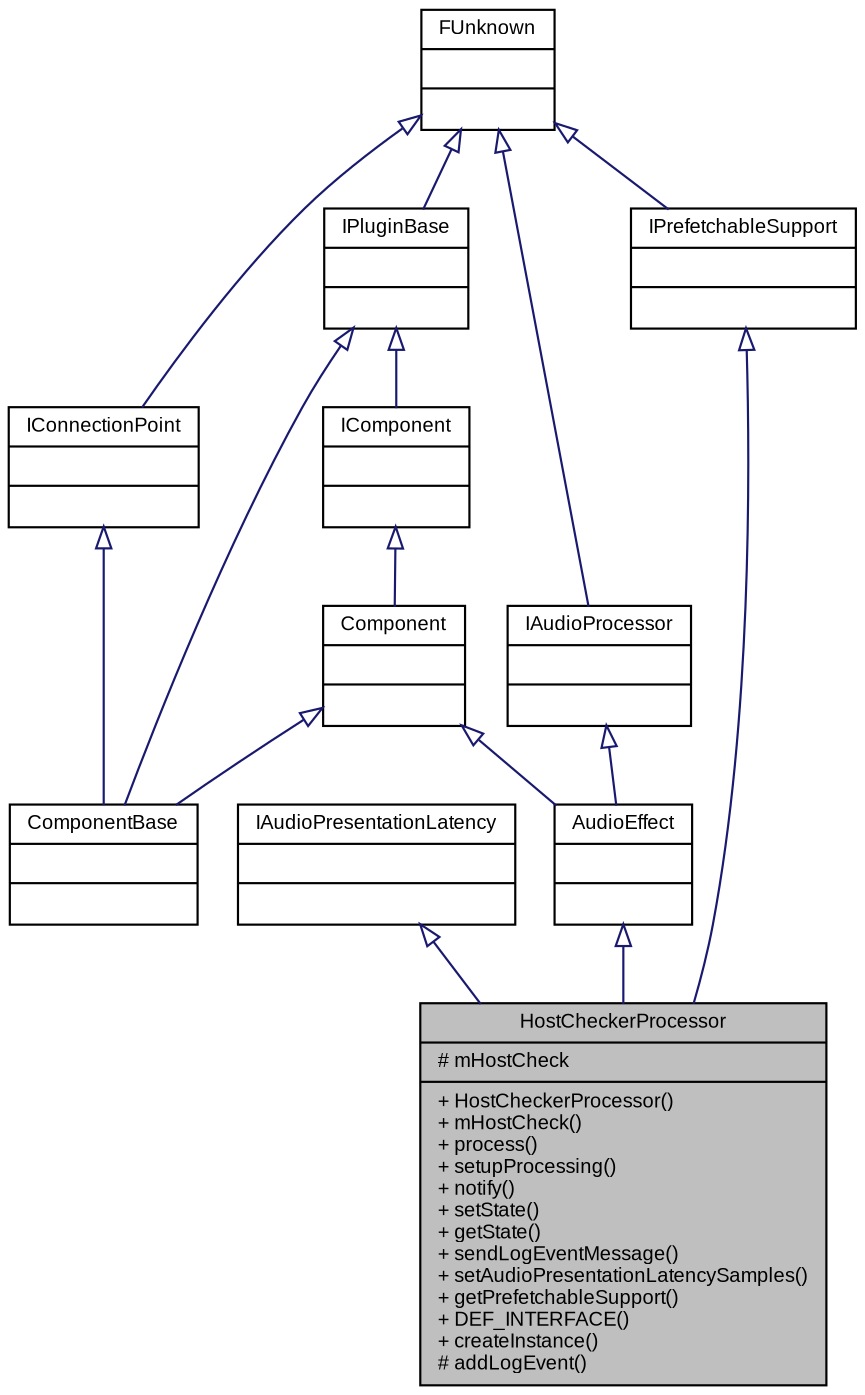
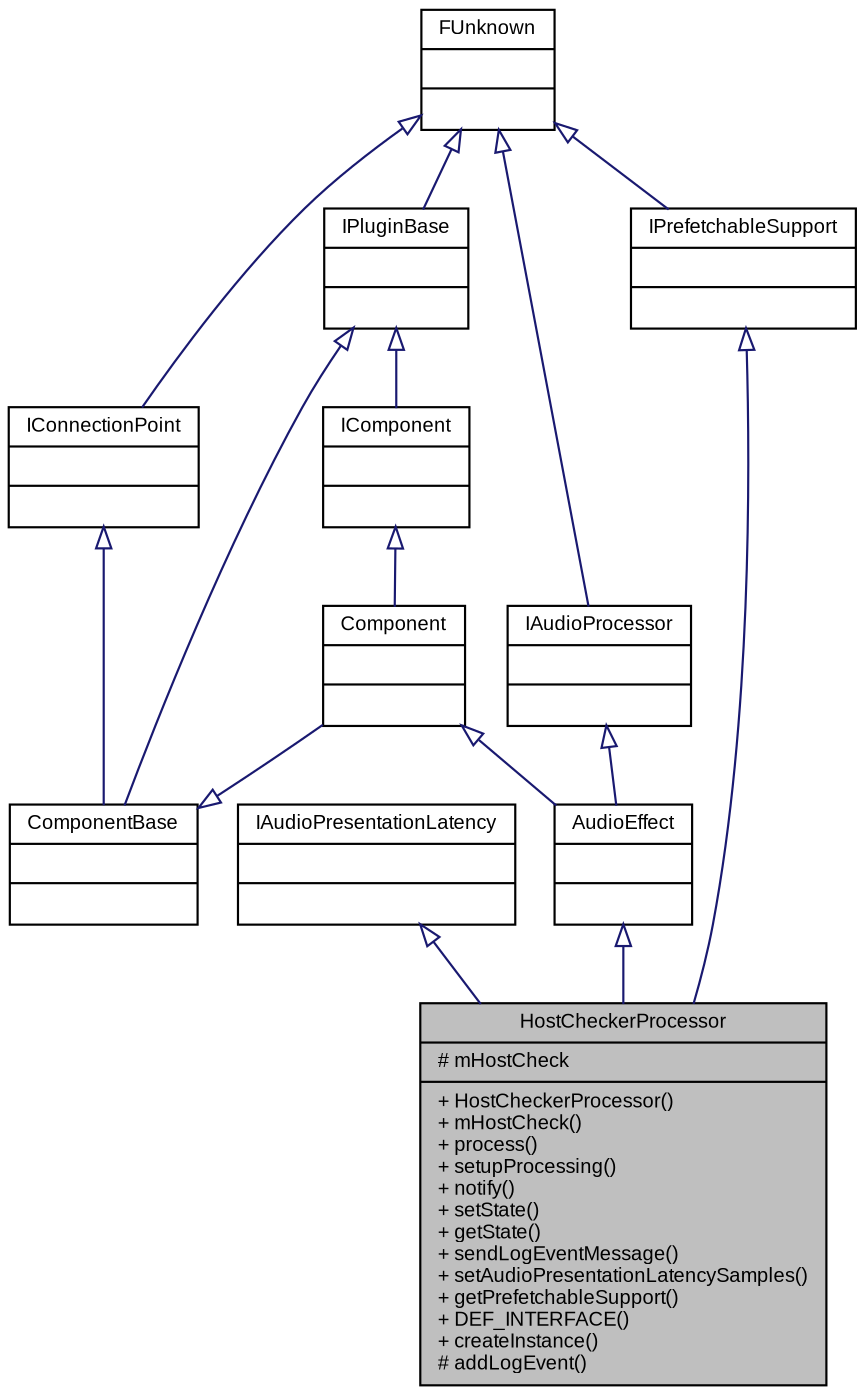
(239, 762) -> (270, 761)
